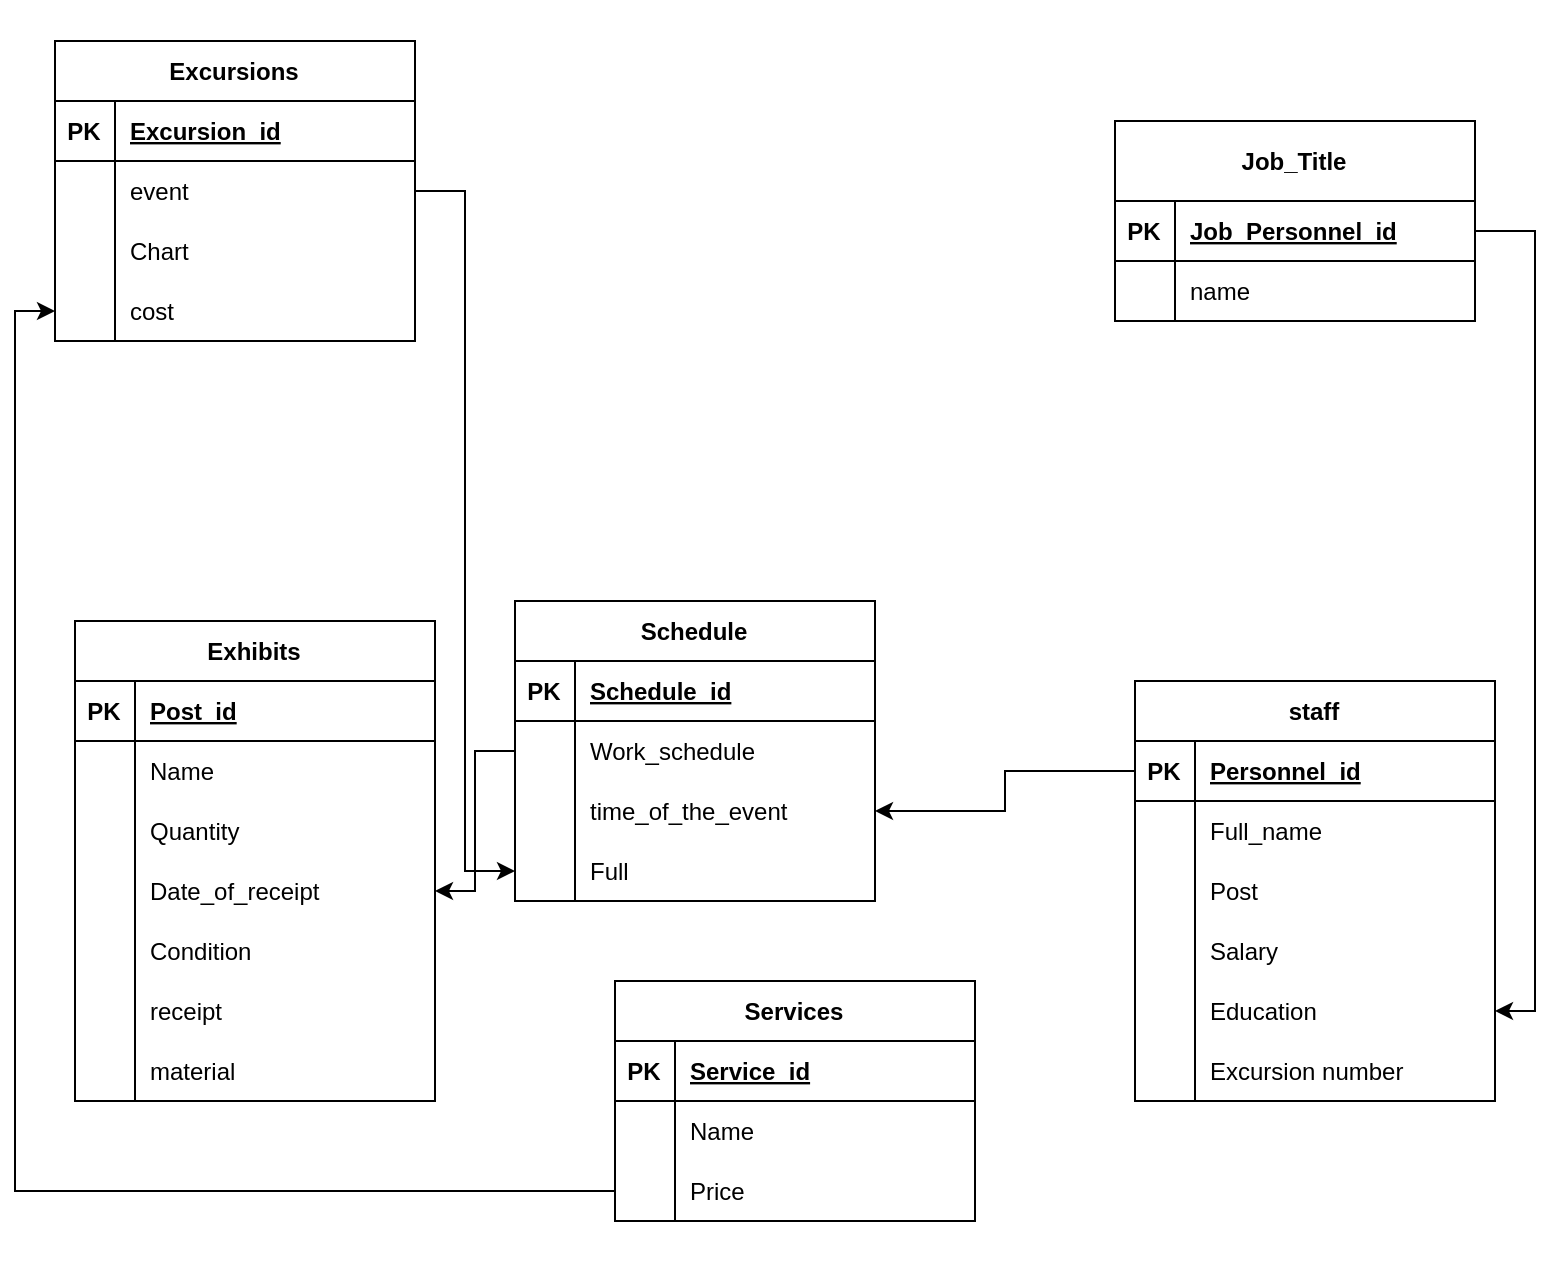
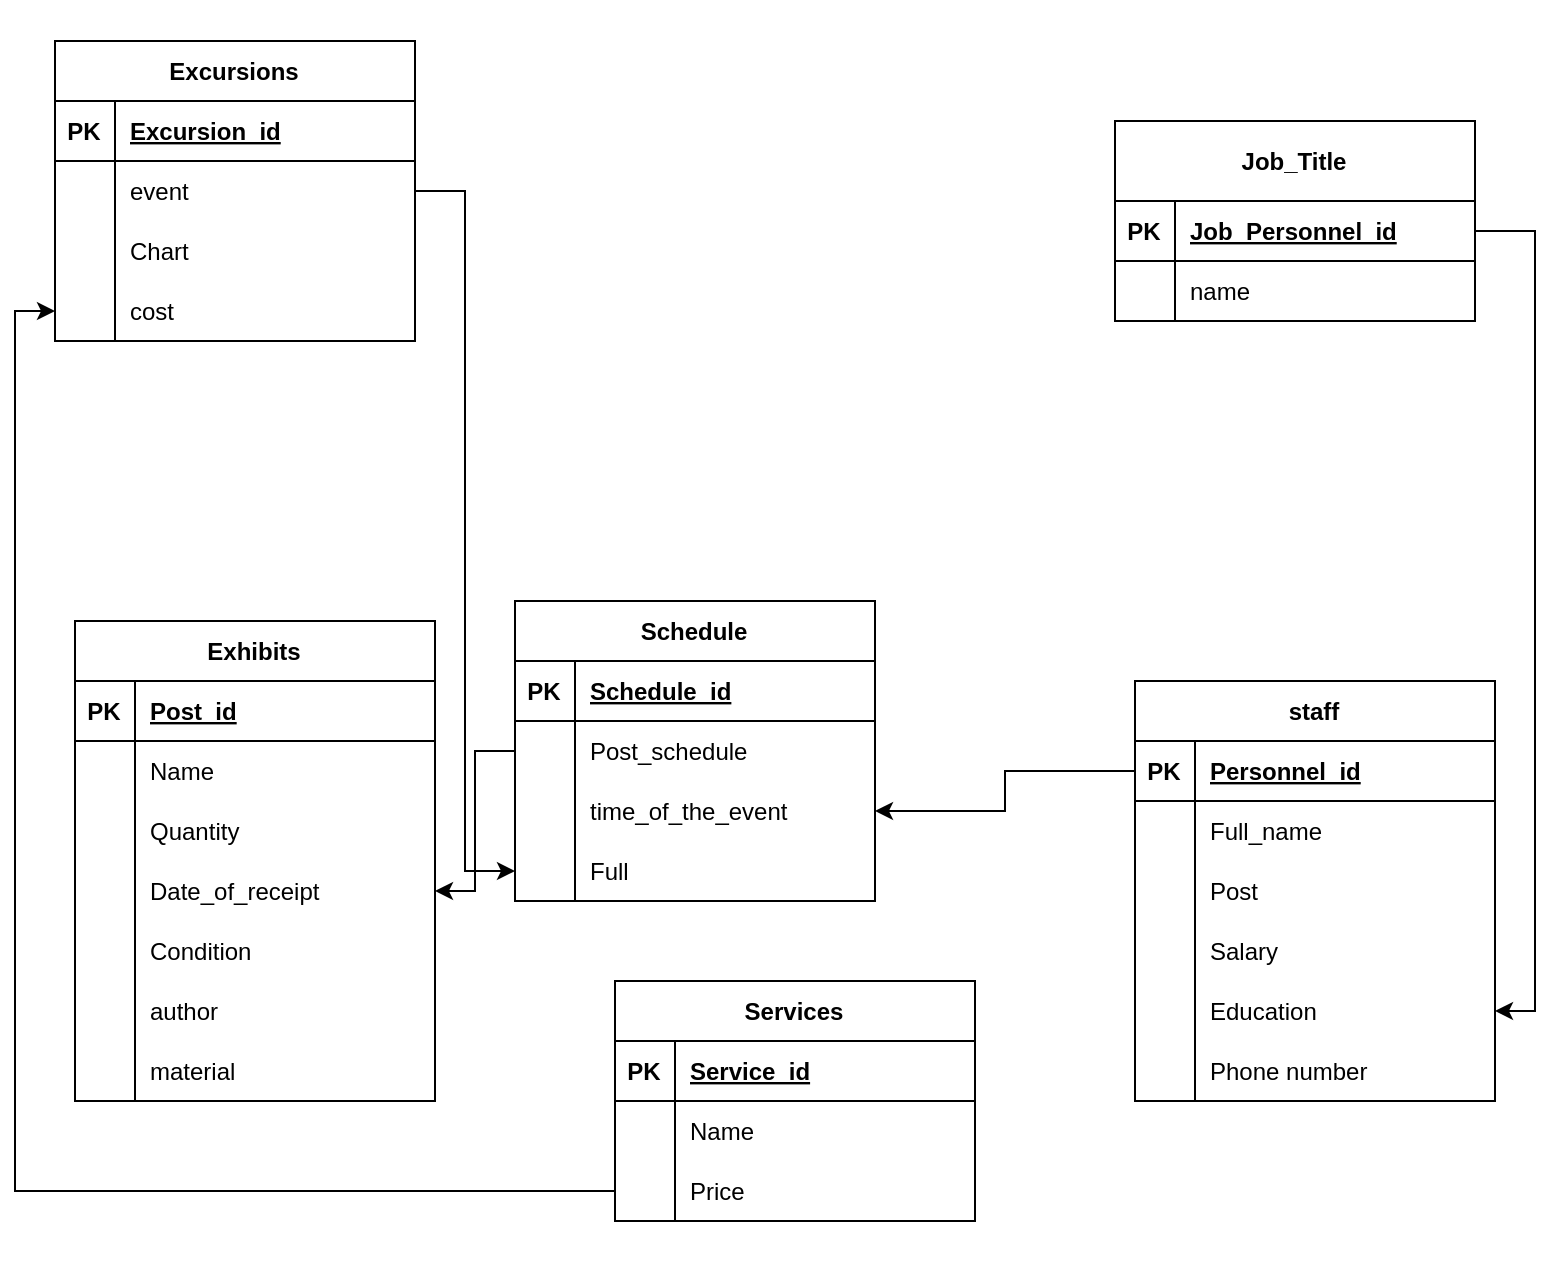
(674, 752) -> (674, 752)
(194, 1012) -> (190, 1012)
(1311, 1072) -> (1288, 1072)
